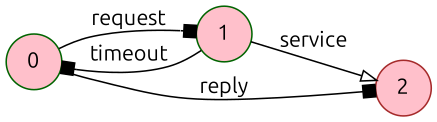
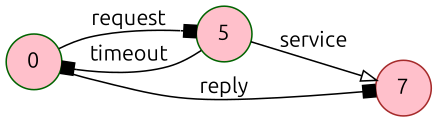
(224, 34) -> (224, 34)
(403, 88) -> (403, 88)
